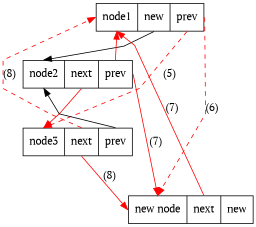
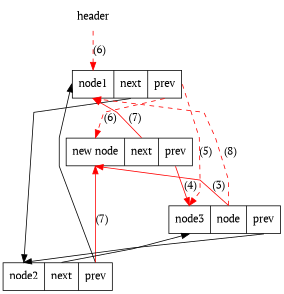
none -> (93, 17)
(154, 17) -> (131, 84)
(116, 52) -> (64, 179)
(66, 106) -> (122, 251)
(82, 142) -> (229, 219)
(110, 176) -> (219, 186)
none -> (181, 183)
(237, 209) -> (175, 152)
